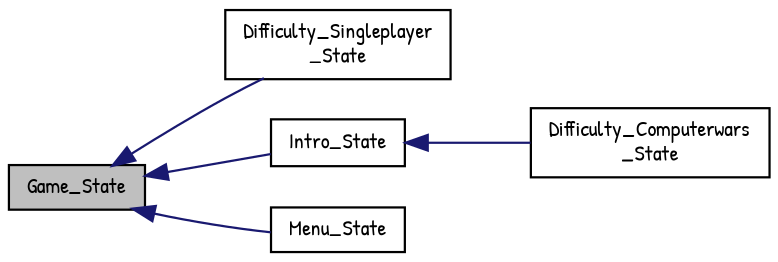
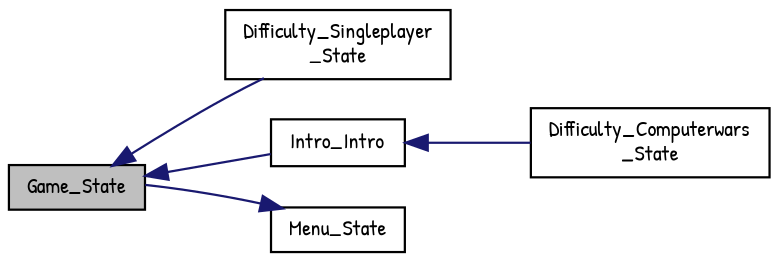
(338, 143) -> (338, 143)
(212, 224) -> (203, 193)
